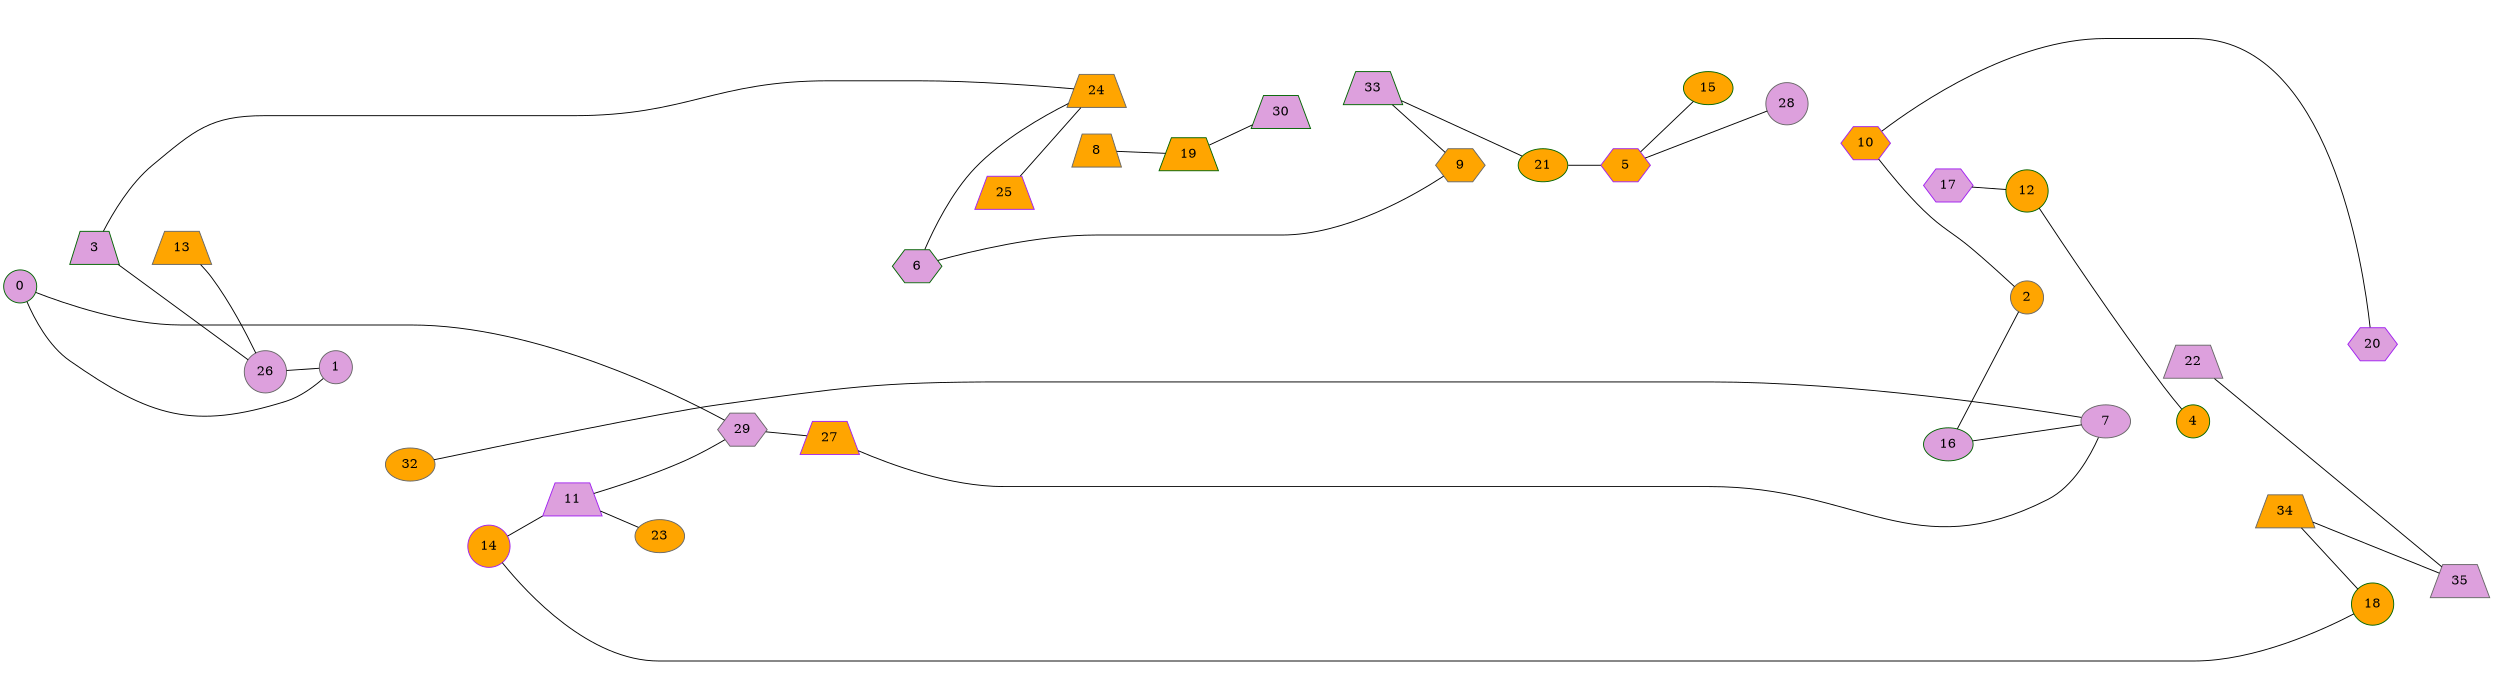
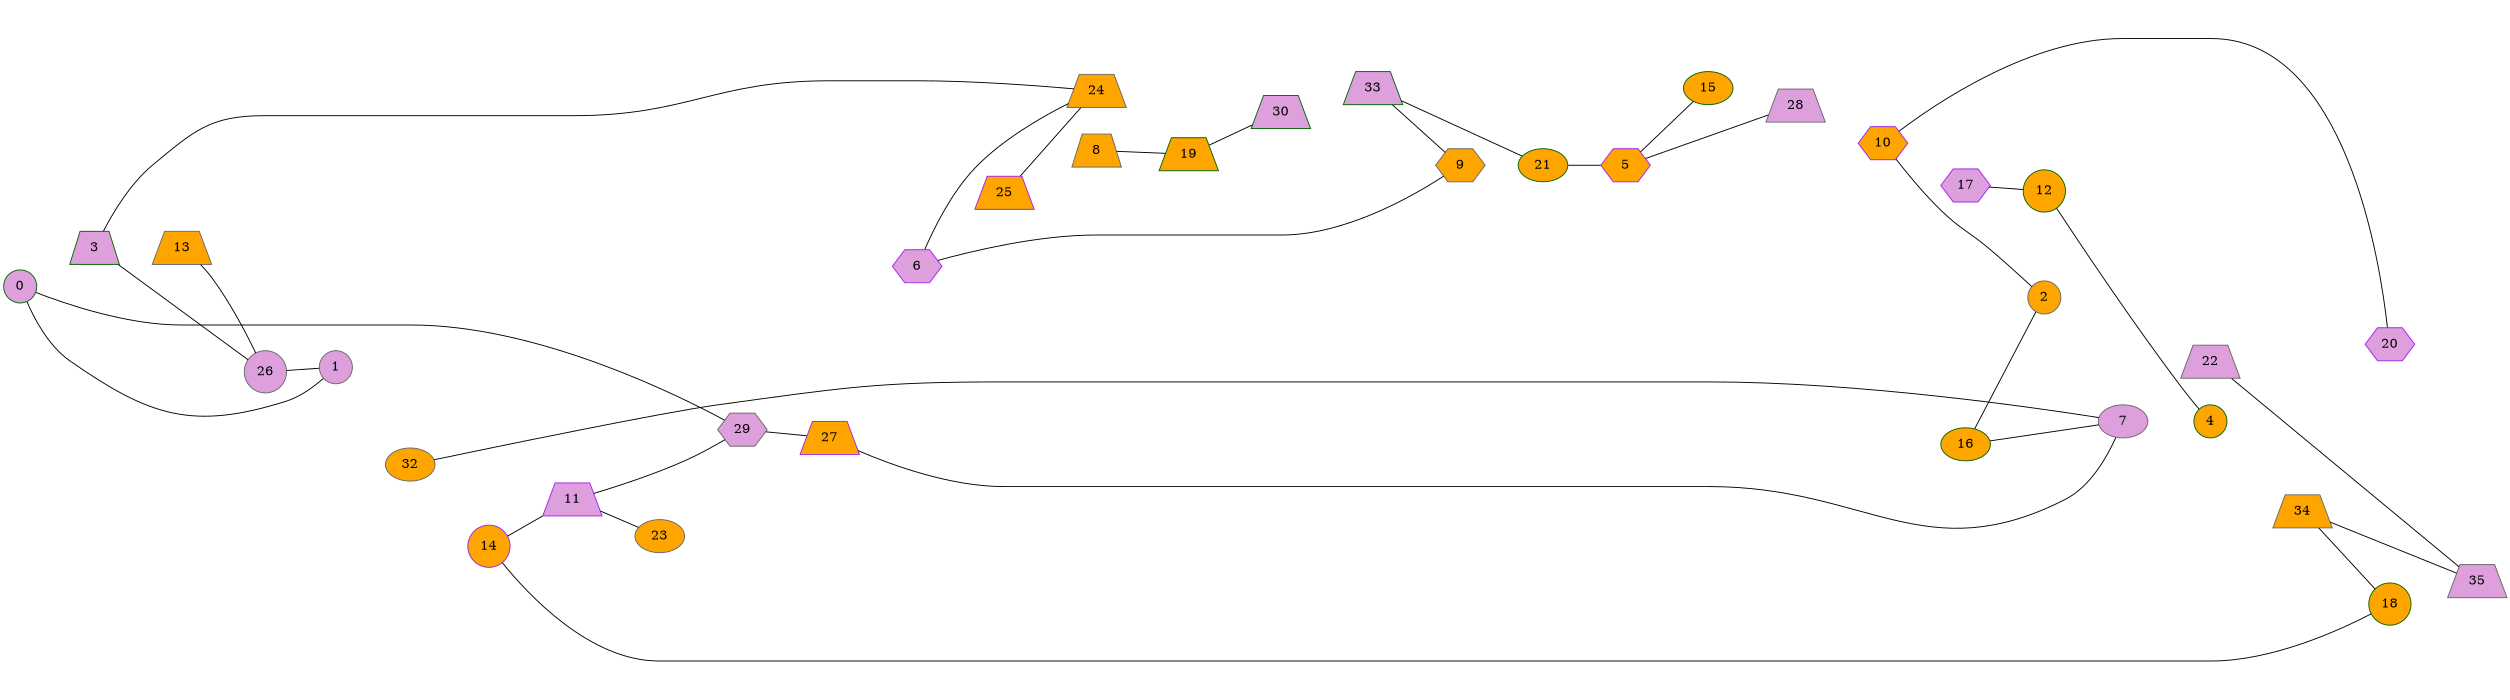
(1787, 104) -> (1796, 106)
(917, 266) -> (917, 266)
(1948, 444) -> (1966, 444)
